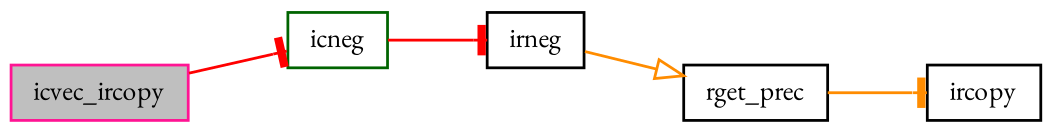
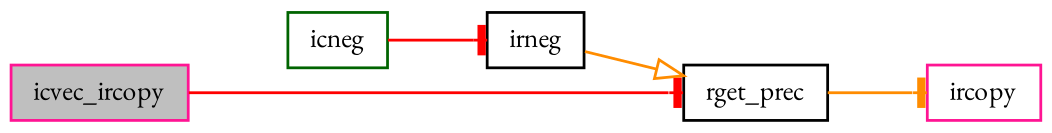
(231, 64) -> (429, 93)
(984, 93) -> (984, 93)
